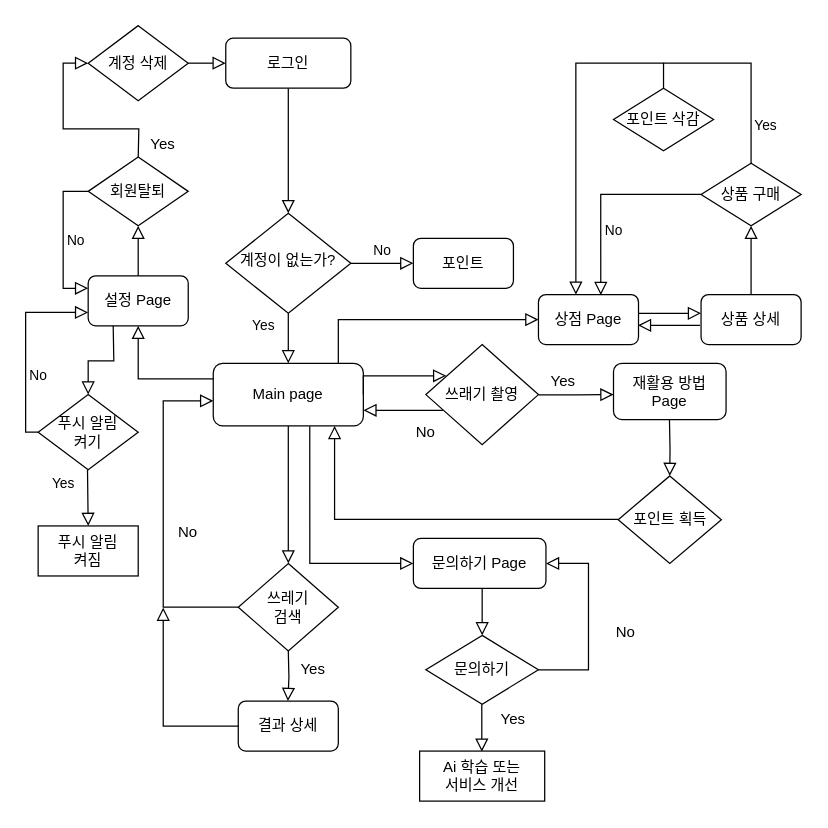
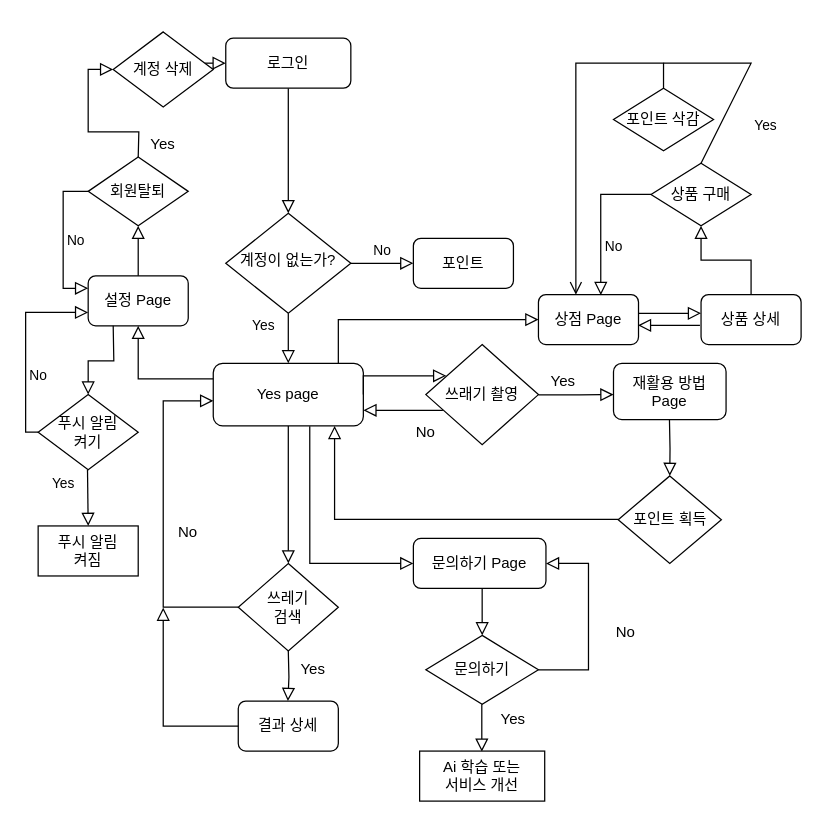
(138, 63) -> (163, 69)
(751, 194) -> (701, 194)
(576, 280) -> (576, 285)
(288, 394) -> (288, 394)
